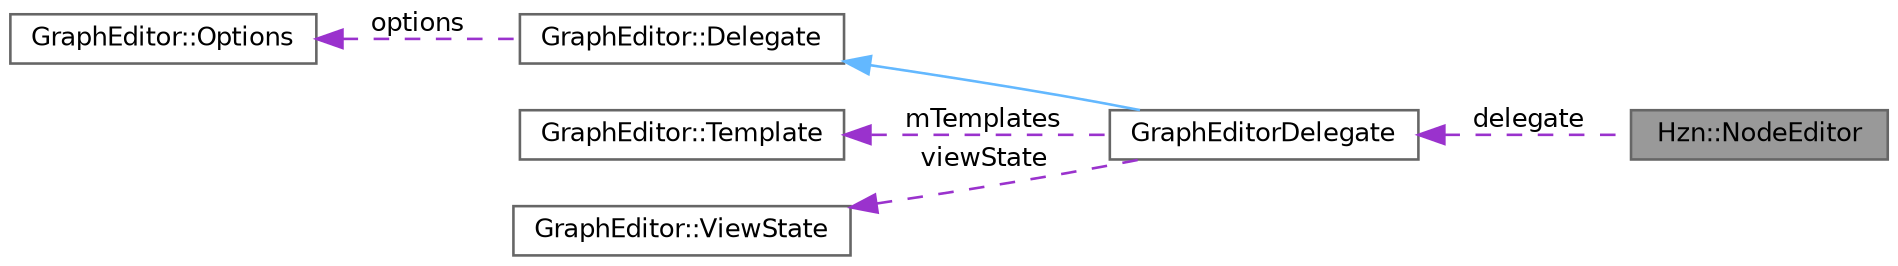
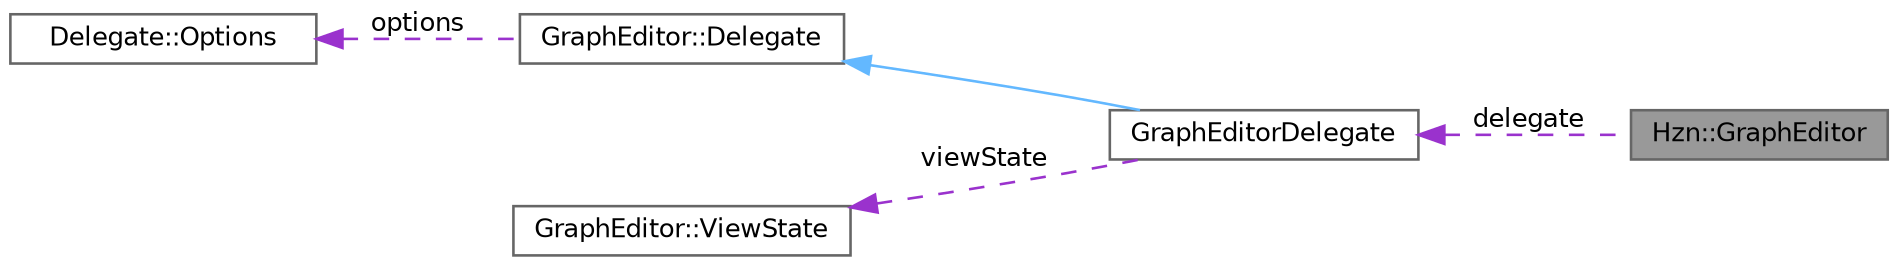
(163, 39) -> (163, 39)
(682, 135) -> none
(1759, 135) -> (1759, 135)
